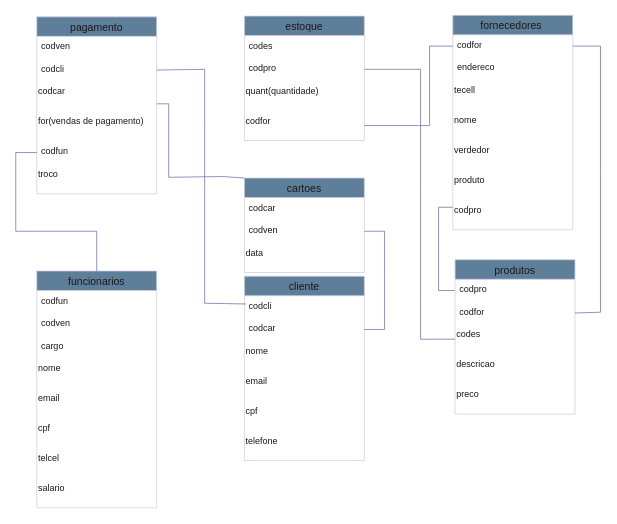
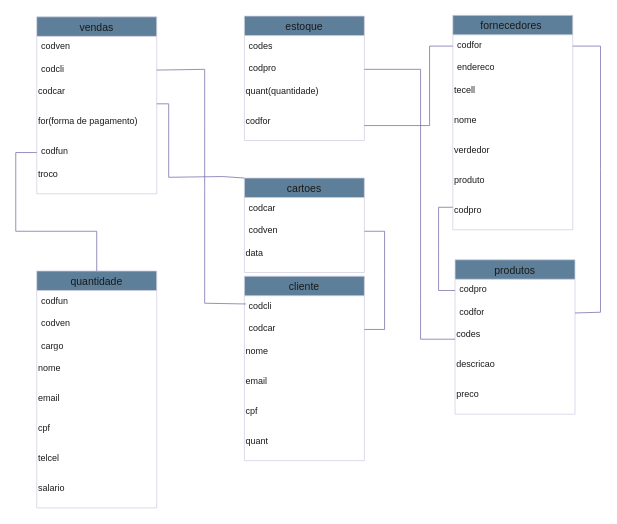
(96, 27) -> (96, 27)
(96, 122) -> (93, 122)
(96, 282) -> (96, 282)
(265, 442) -> (258, 442)
